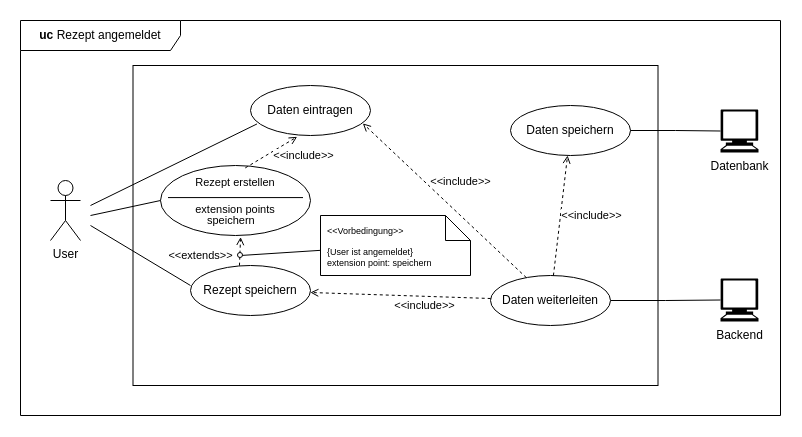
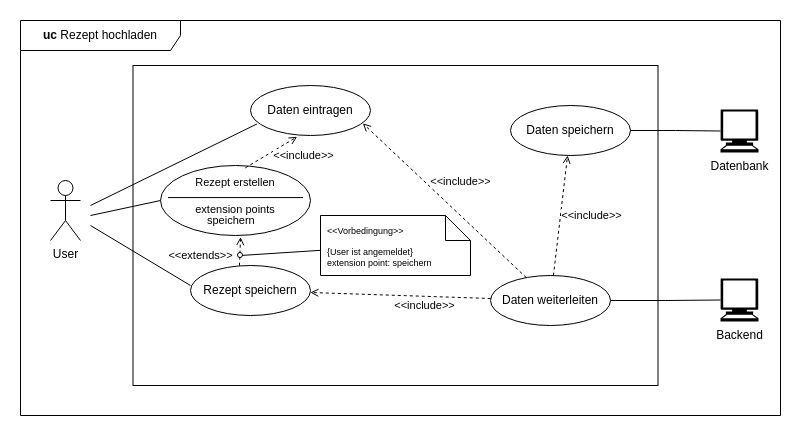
(101, 36) -> (101, 36)
